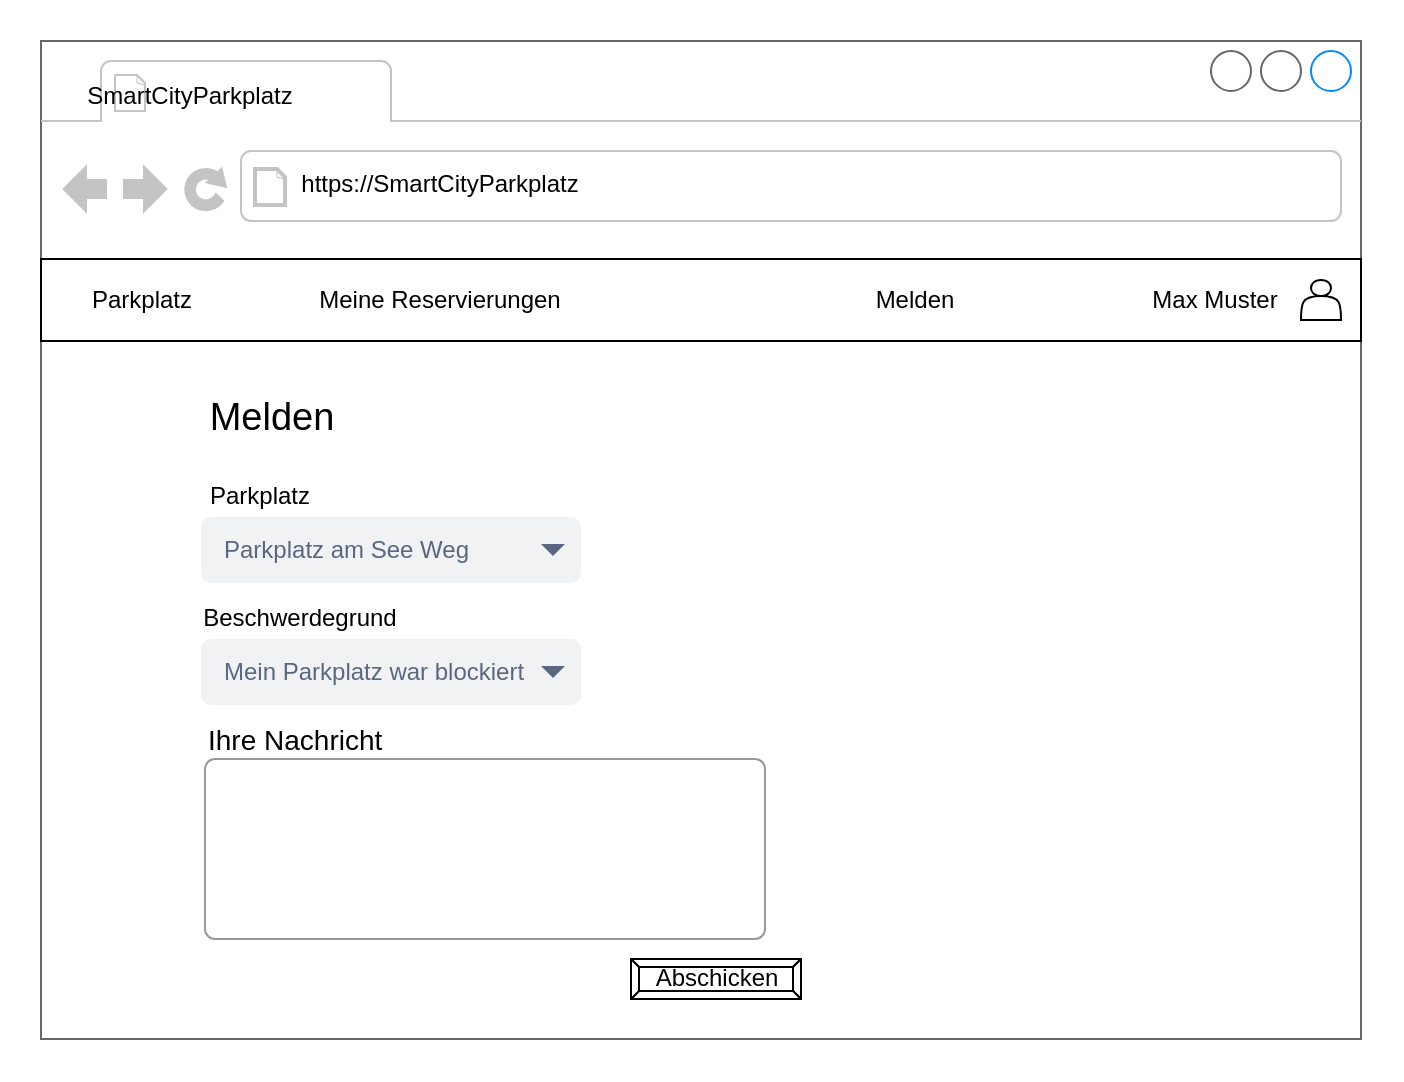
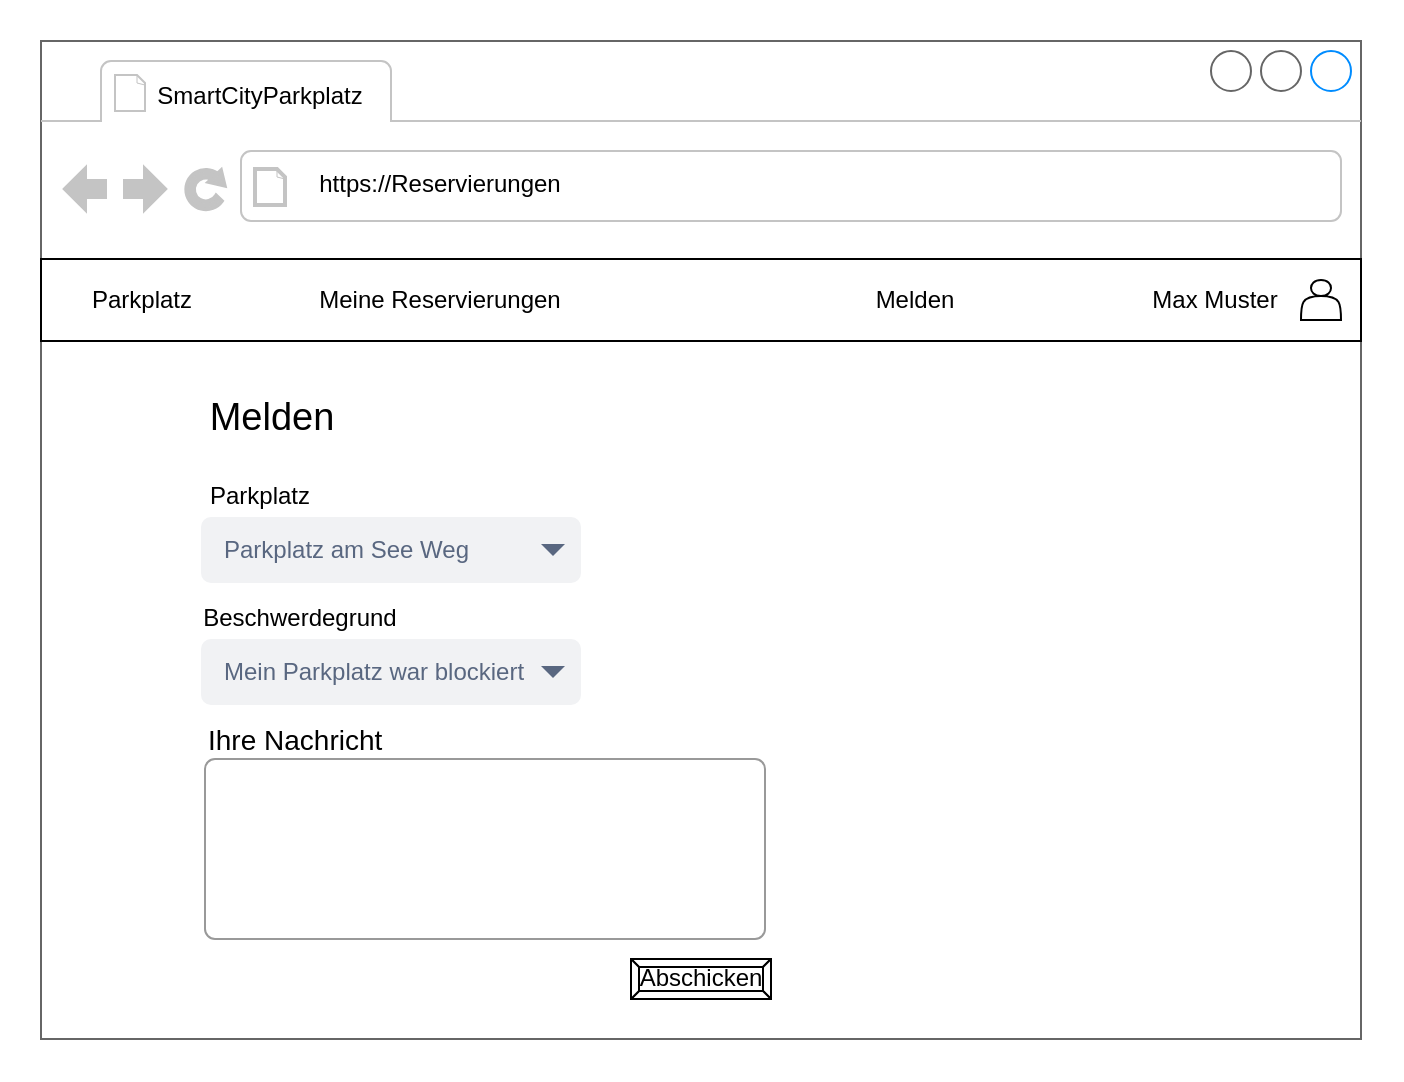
(191, 97) -> (261, 97)
(441, 185) -> (441, 185)
(716, 979) -> (701, 979)
